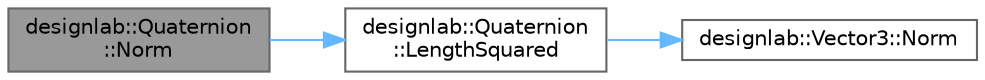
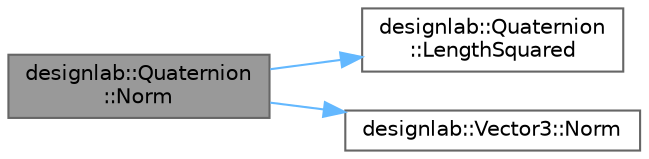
(634, 40) -> (297, 106)
